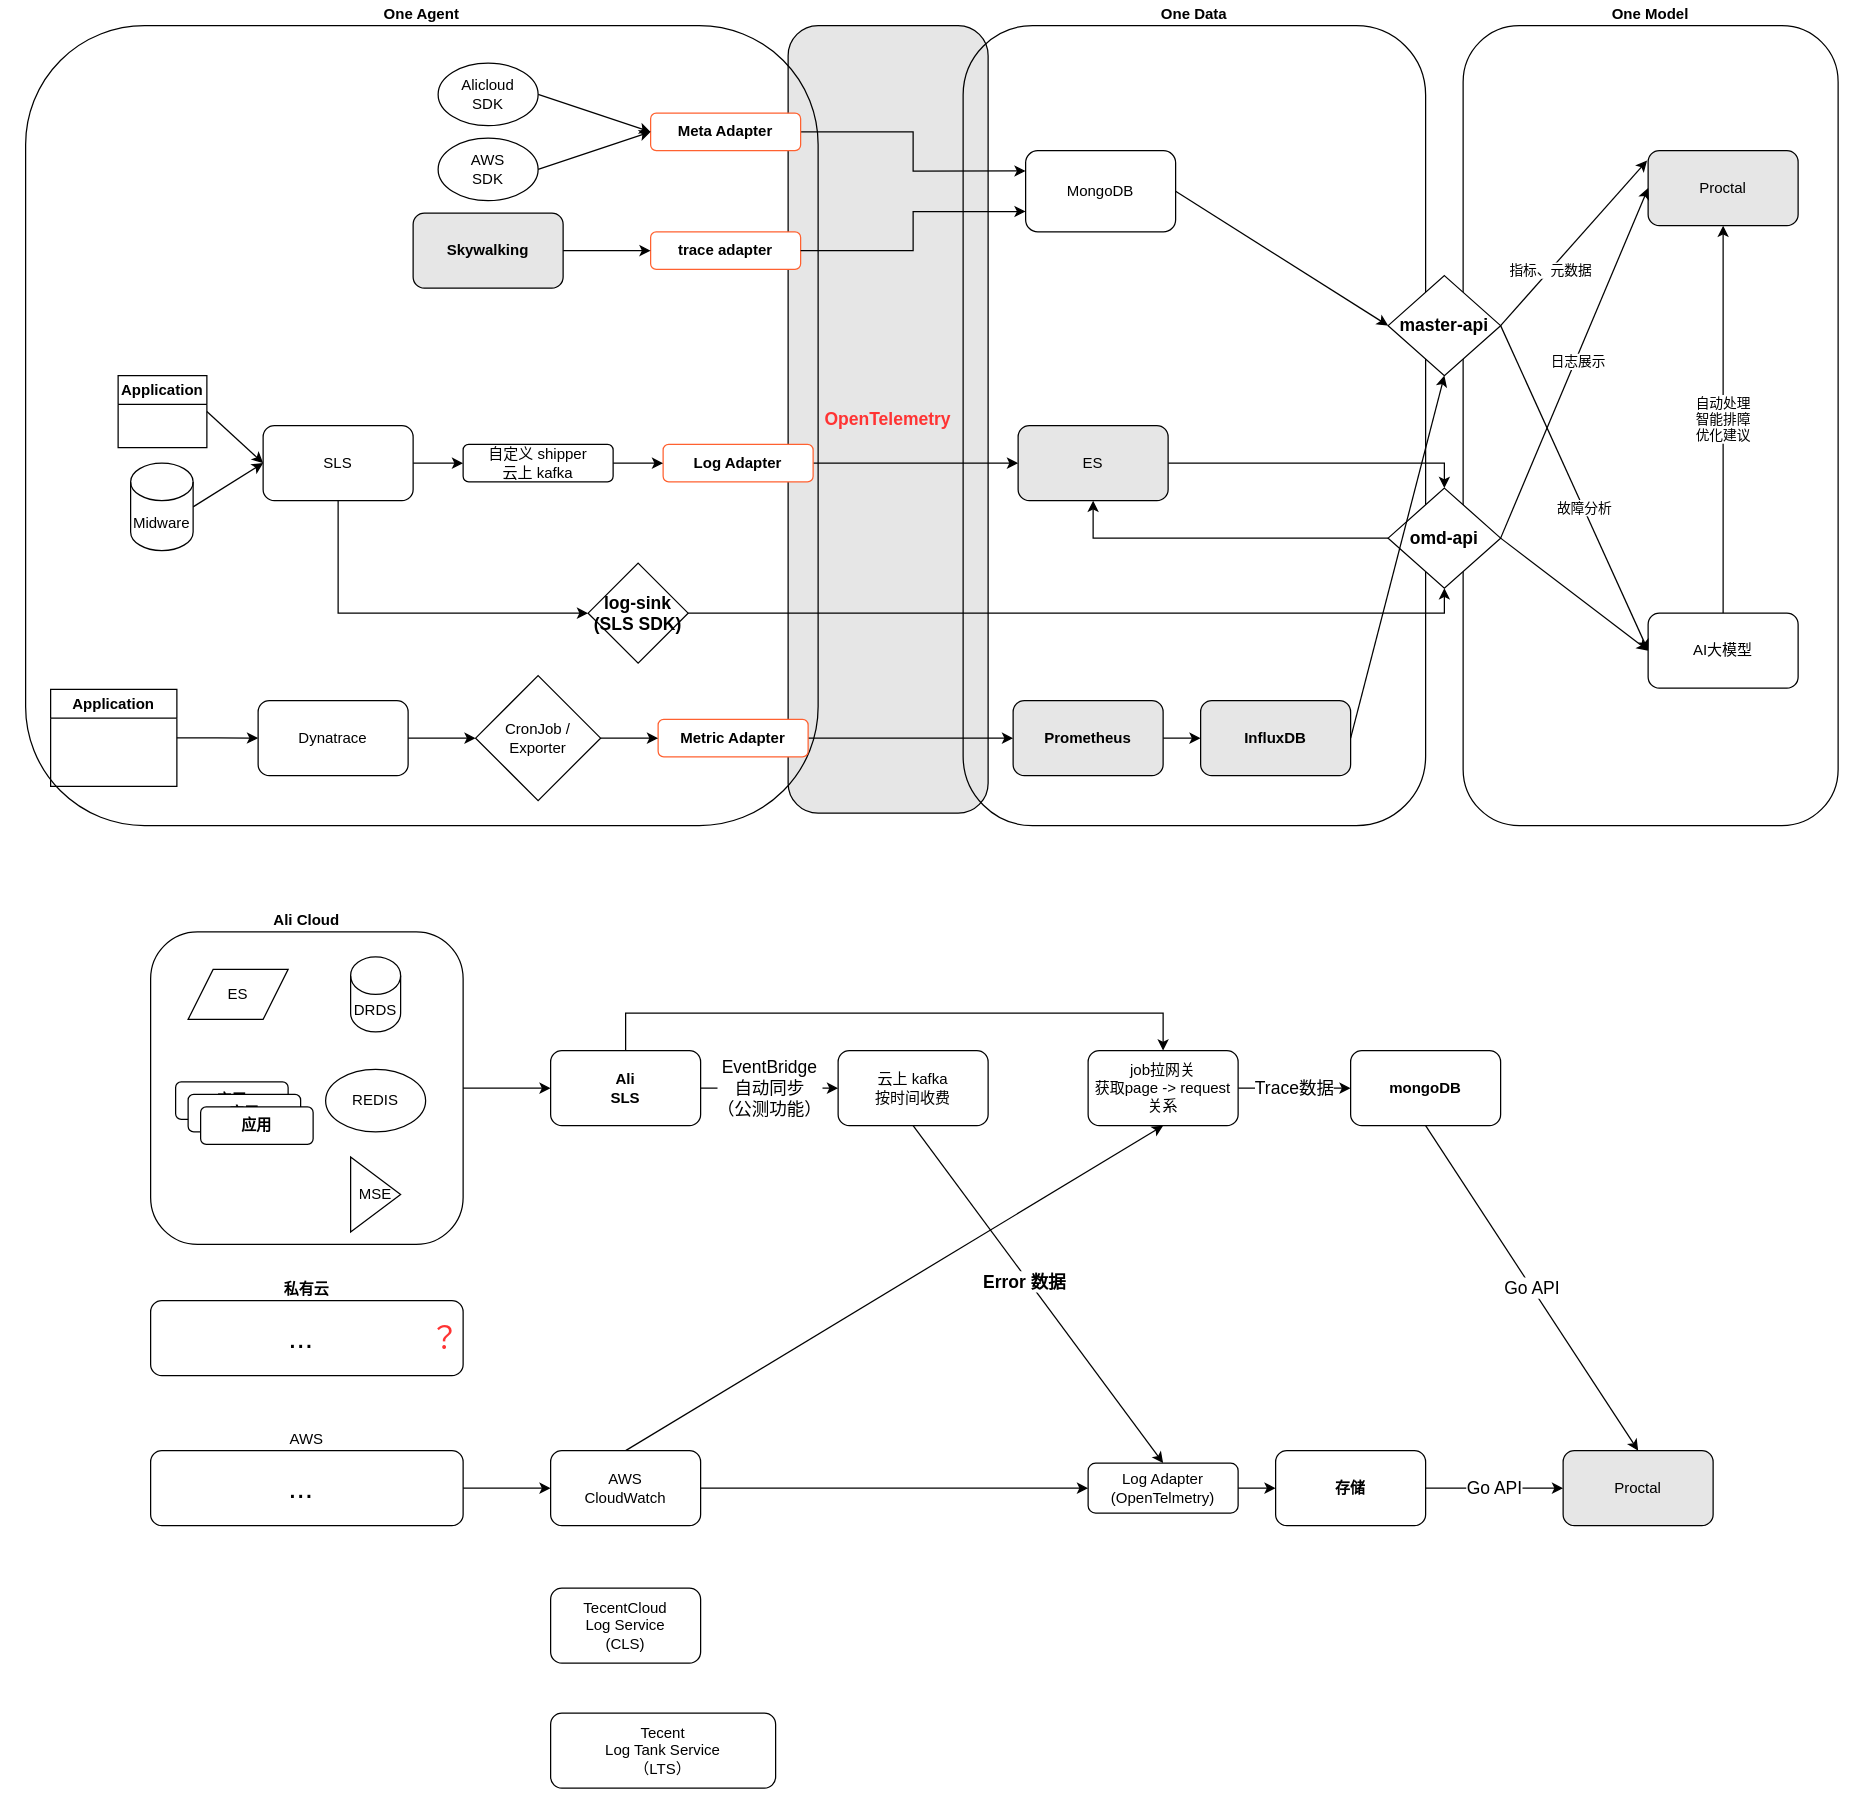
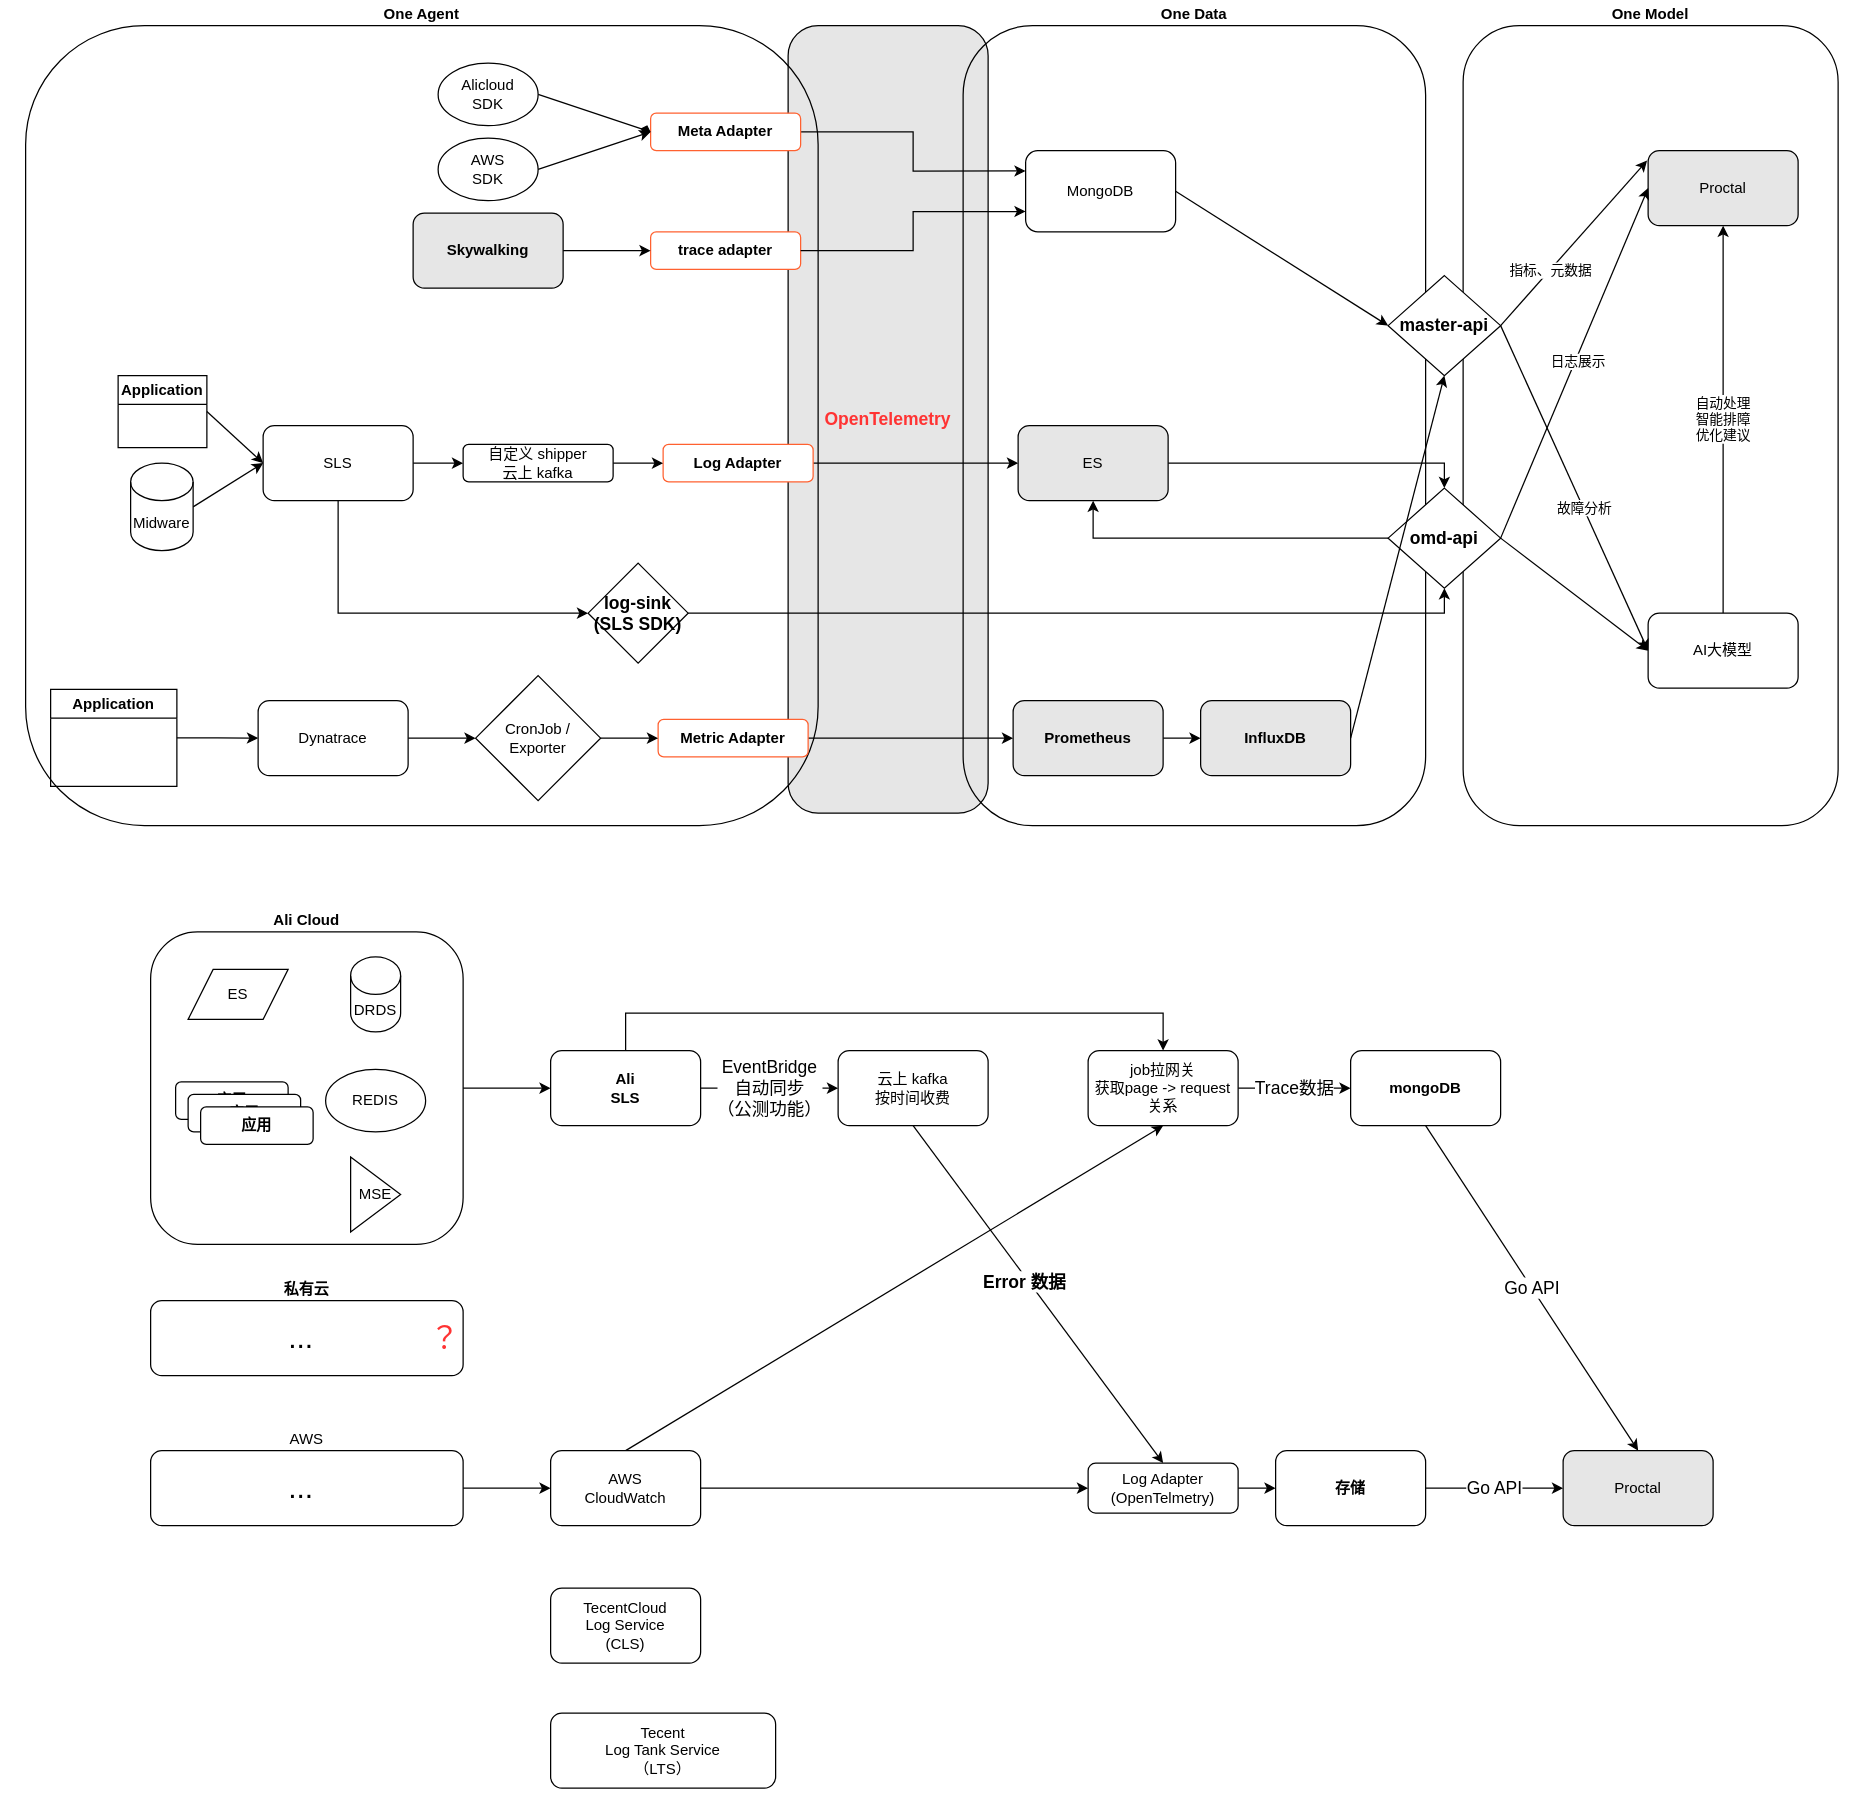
(640, 128) -> (640, 128)
